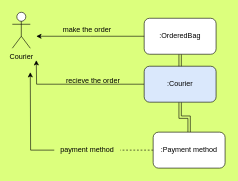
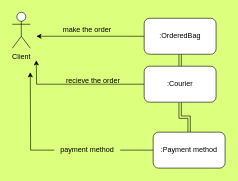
(22, 57) -> (22, 57)
(180, 84) -> (180, 84)
(136, 150) -> (136, 150)
